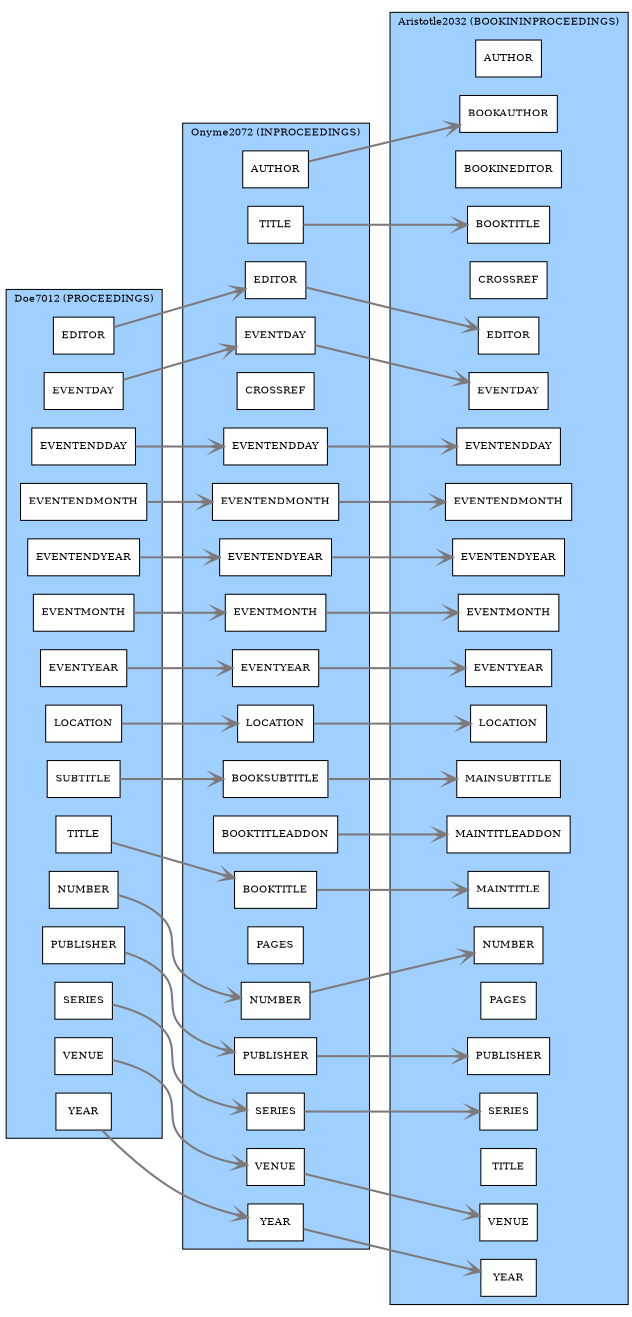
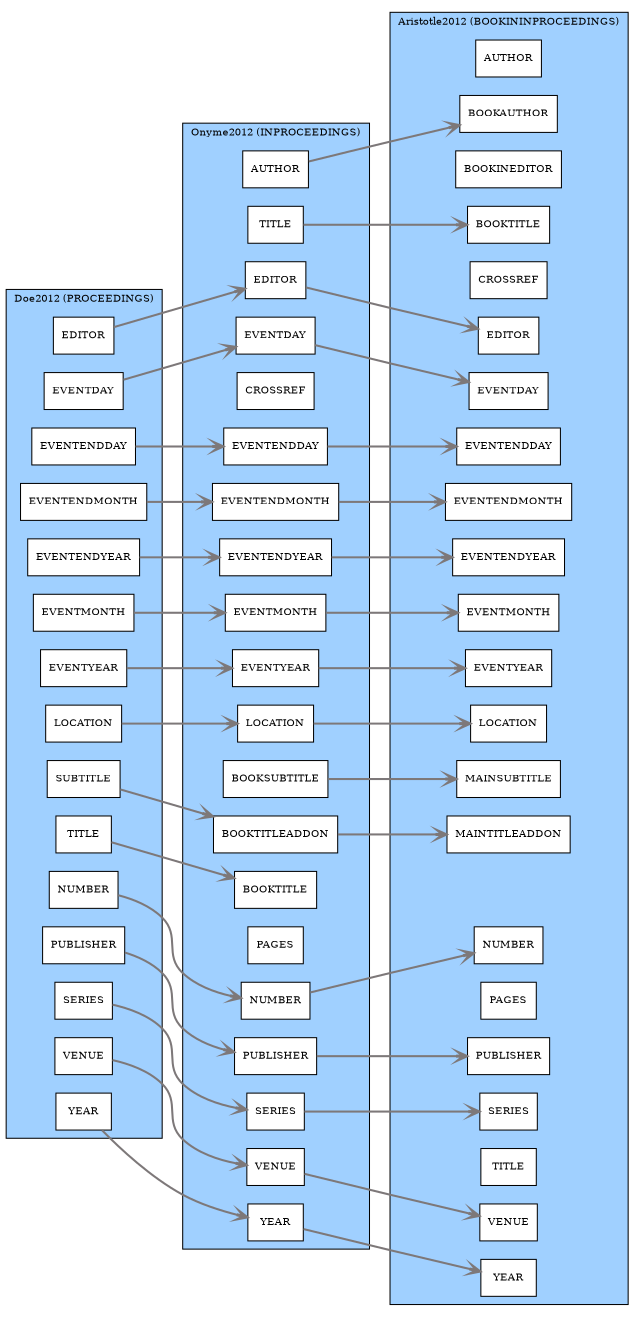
(509, 22) -> (509, 22)
(276, 133) -> (276, 133)
(84, 299) -> (84, 299)
(169, 779) -> (156, 800)
(509, 890) -> none
